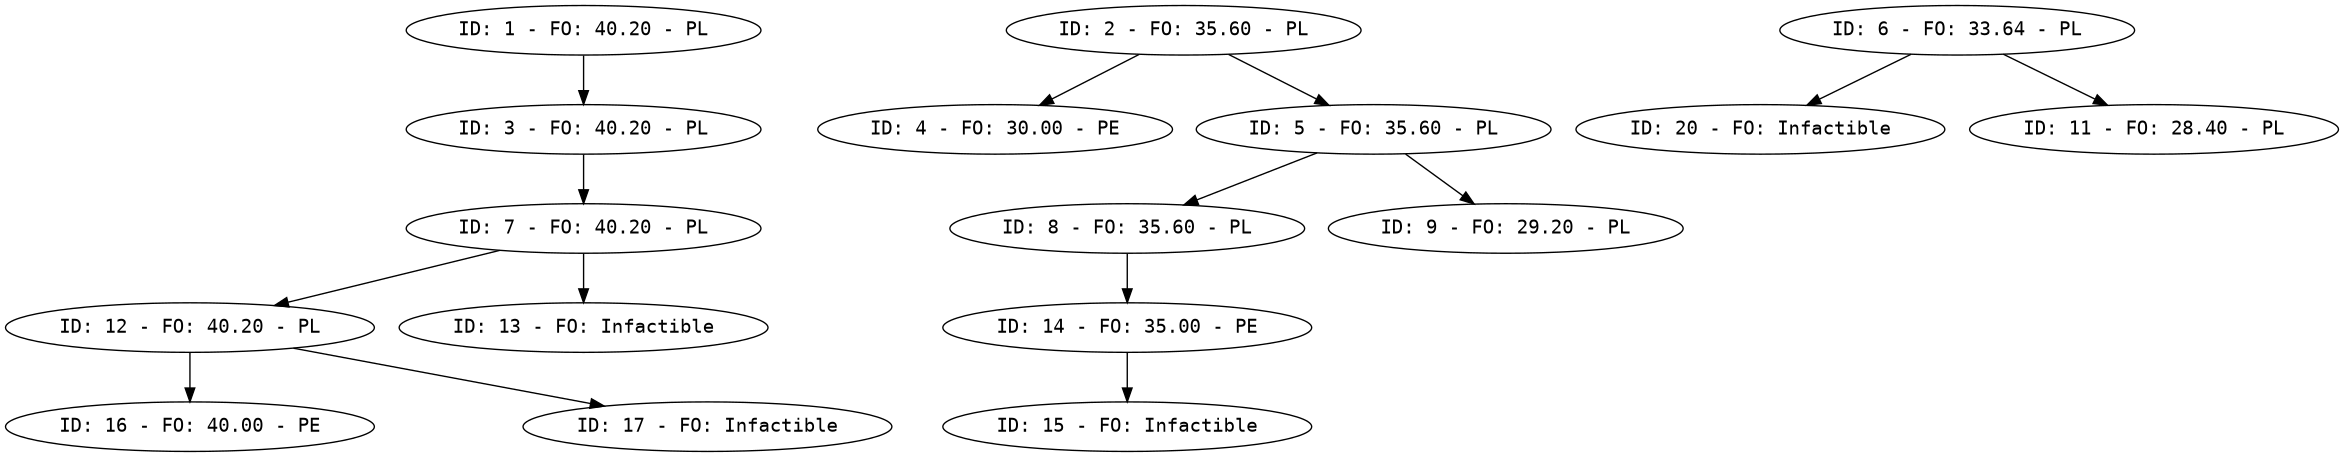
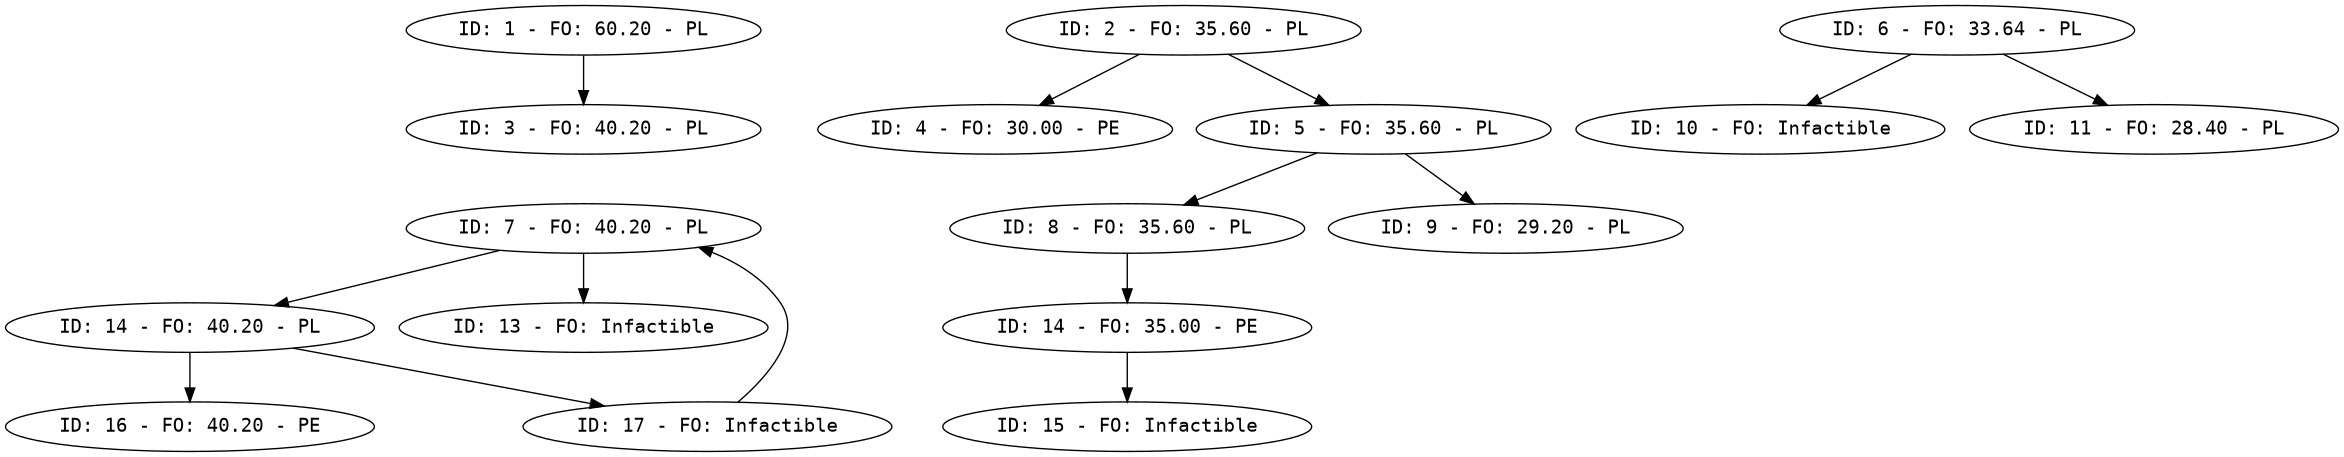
(584, 30) -> (584, 30)
(1760, 129) -> (1760, 129)
(584, 172) -> (787, 317)
(190, 328) -> (190, 328)
(190, 427) -> (190, 427)
